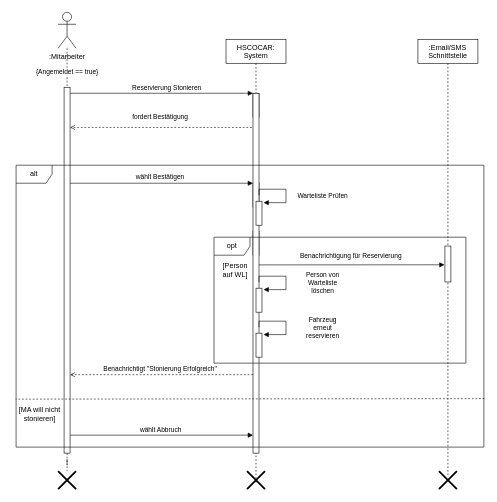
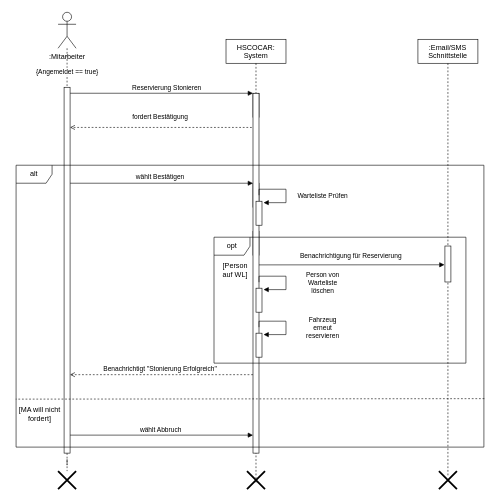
(40, 414) -> (40, 414)
